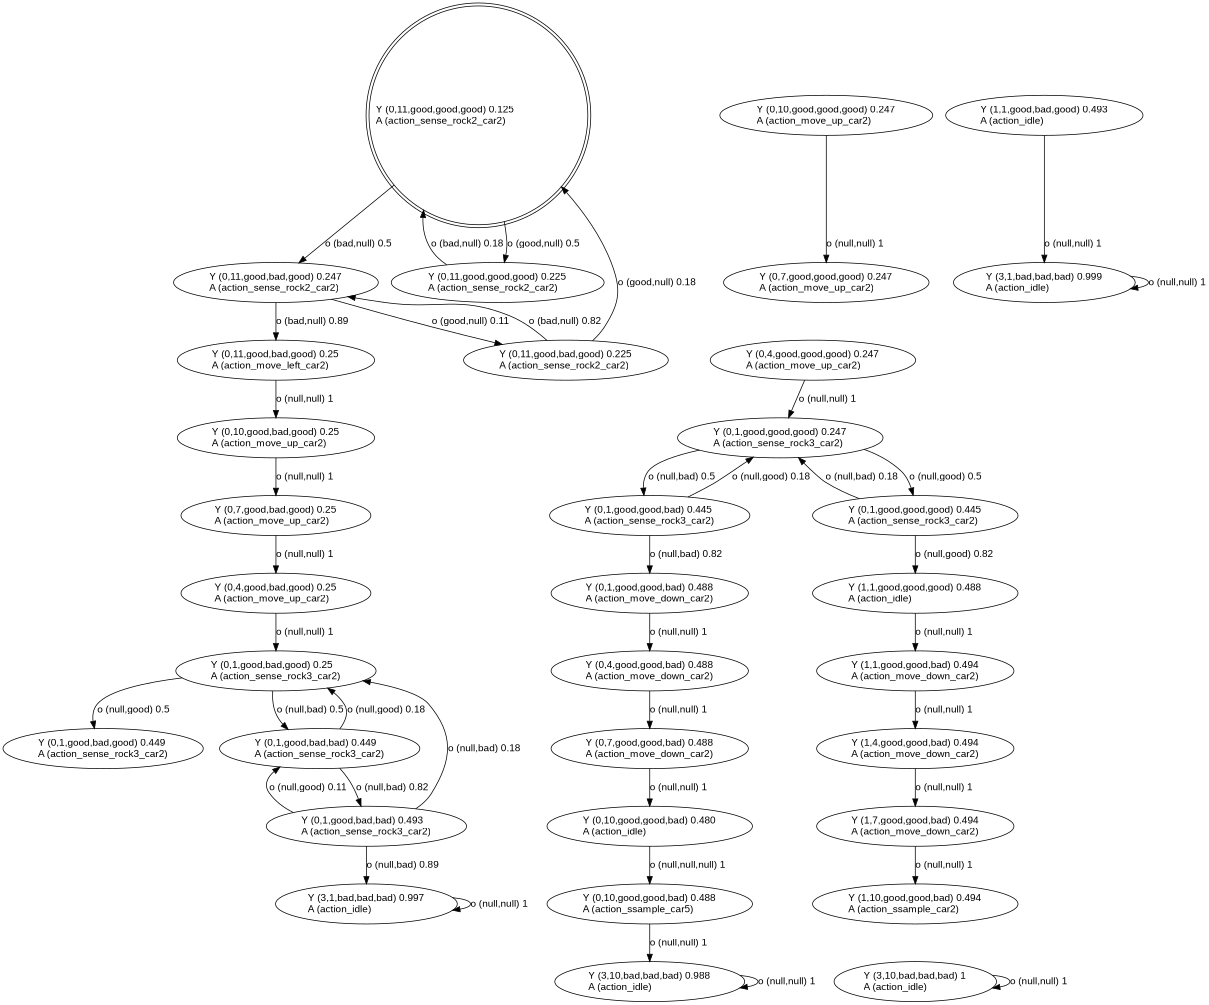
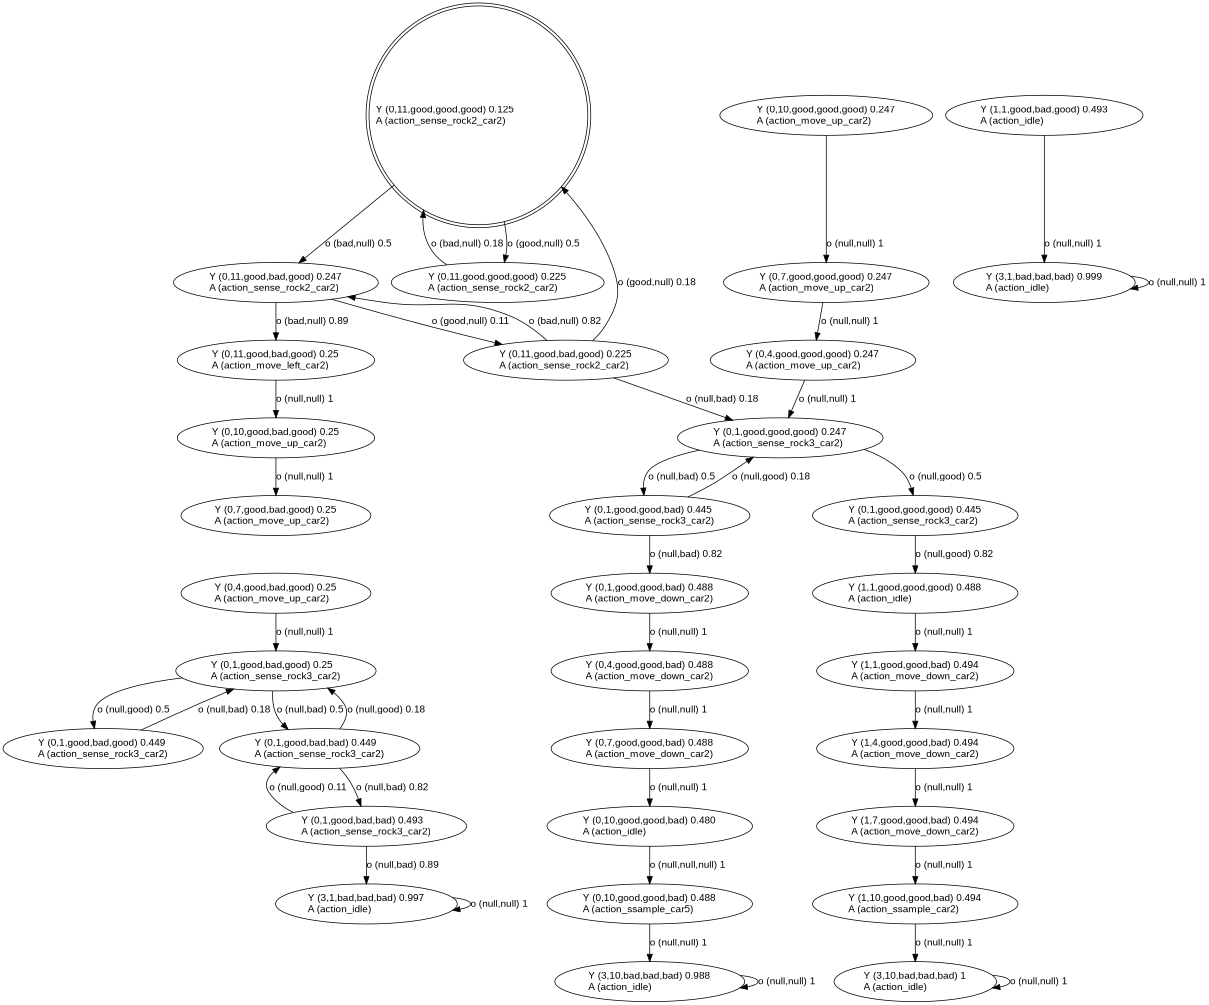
none -> (820, 318)
(829, 484) -> (670, 398)
(276, 551) -> none
(444, 728) -> (184, 711)
none -> (915, 939)
